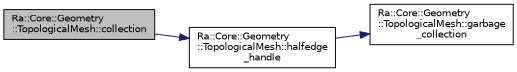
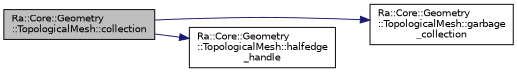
(348, 37) -> (257, 17)
